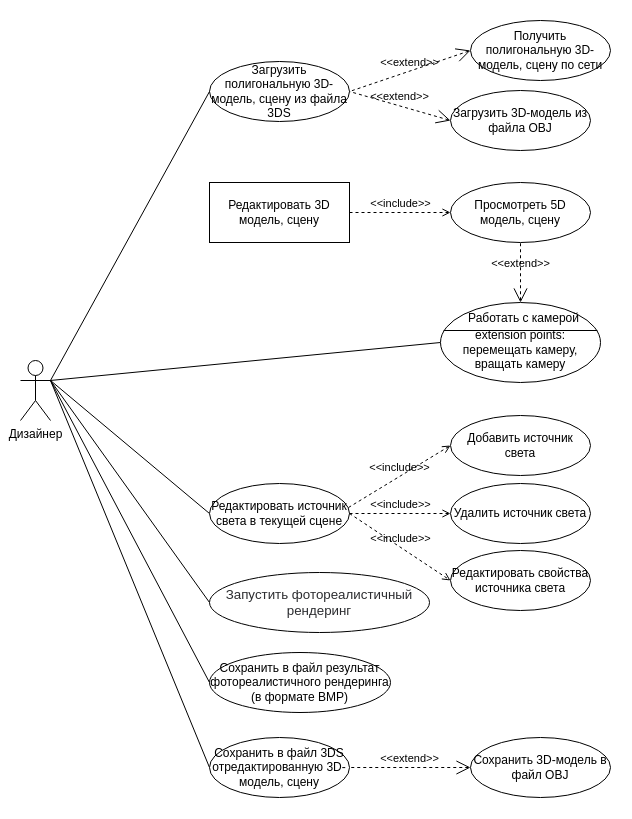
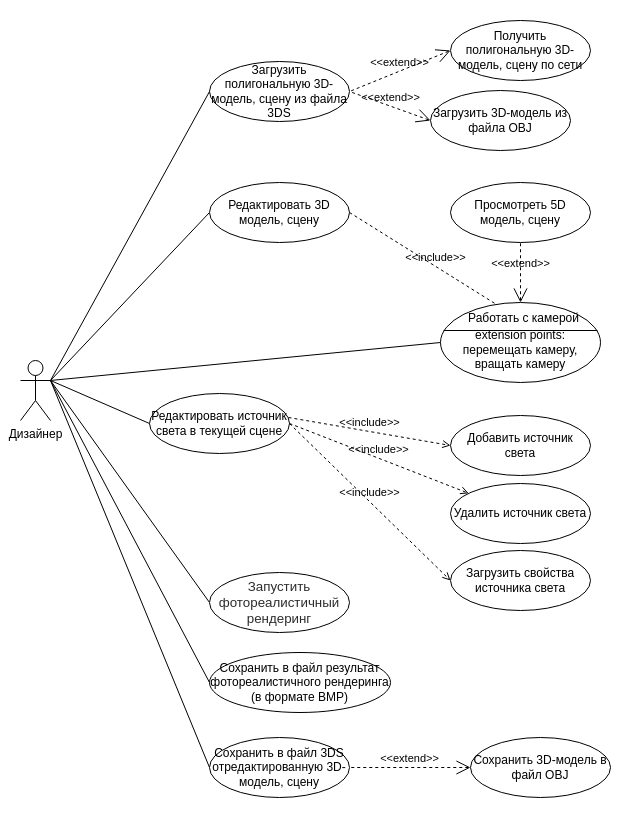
(541, 51) -> (521, 51)
(521, 121) -> (501, 121)
(280, 213) -> (280, 213)
(399, 213) -> (422, 258)
none -> (131, 295)
(280, 514) -> (220, 424)
(521, 581) -> (521, 581)
(320, 603) -> (280, 603)
